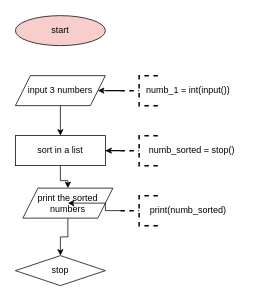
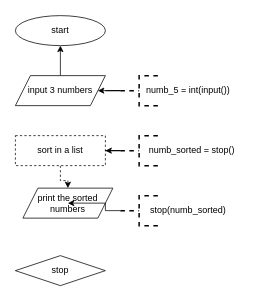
(60, 30) -> (60, 30)
(188, 90) -> (188, 90)
(60, 117) -> (60, 63)
(60, 150) -> (60, 150)
(60, 176) -> (60, 176)
(188, 210) -> (188, 210)
(60, 238) -> none
